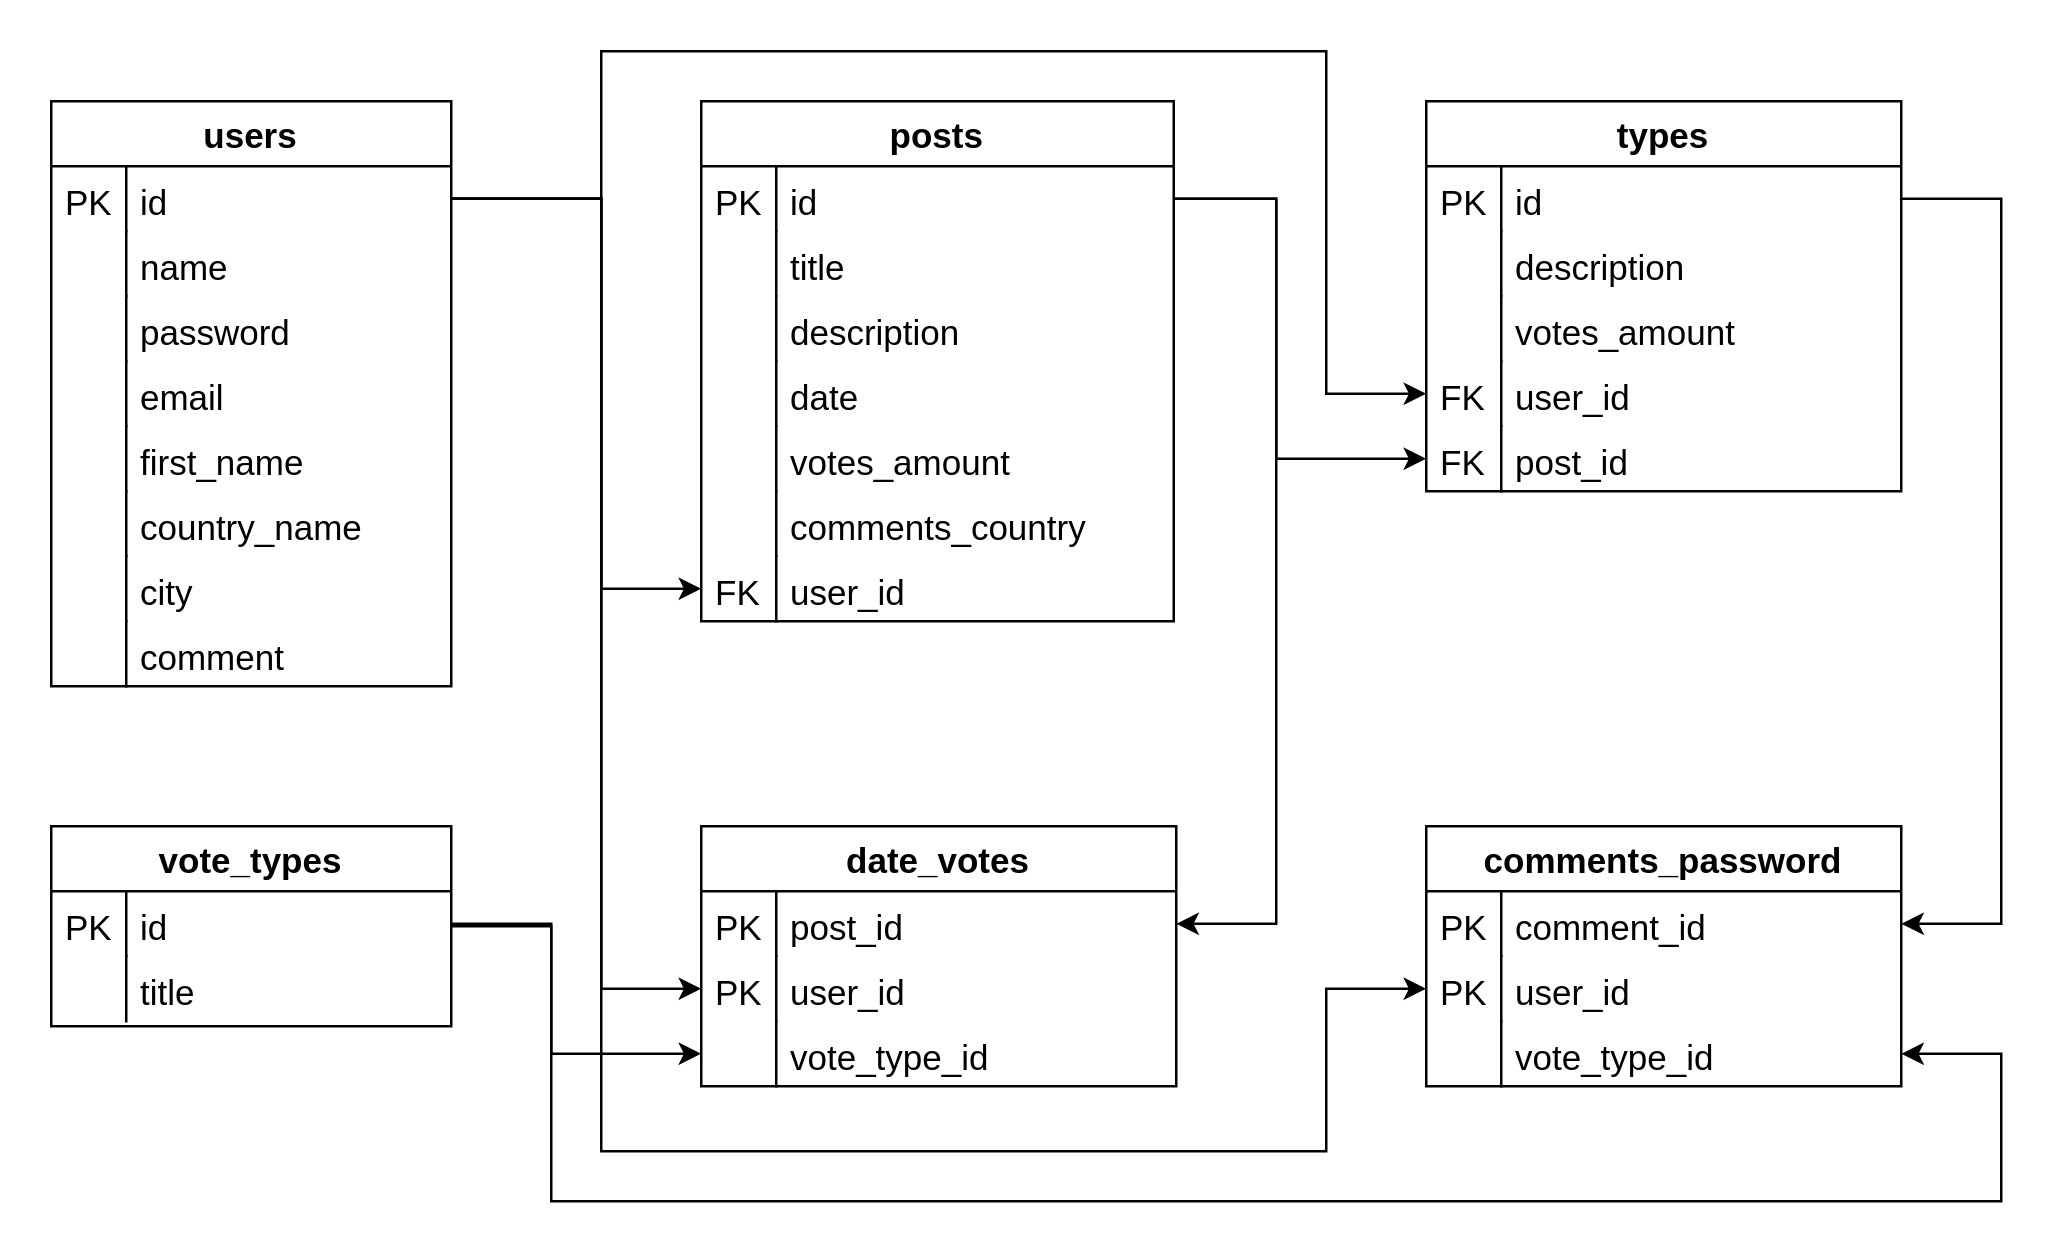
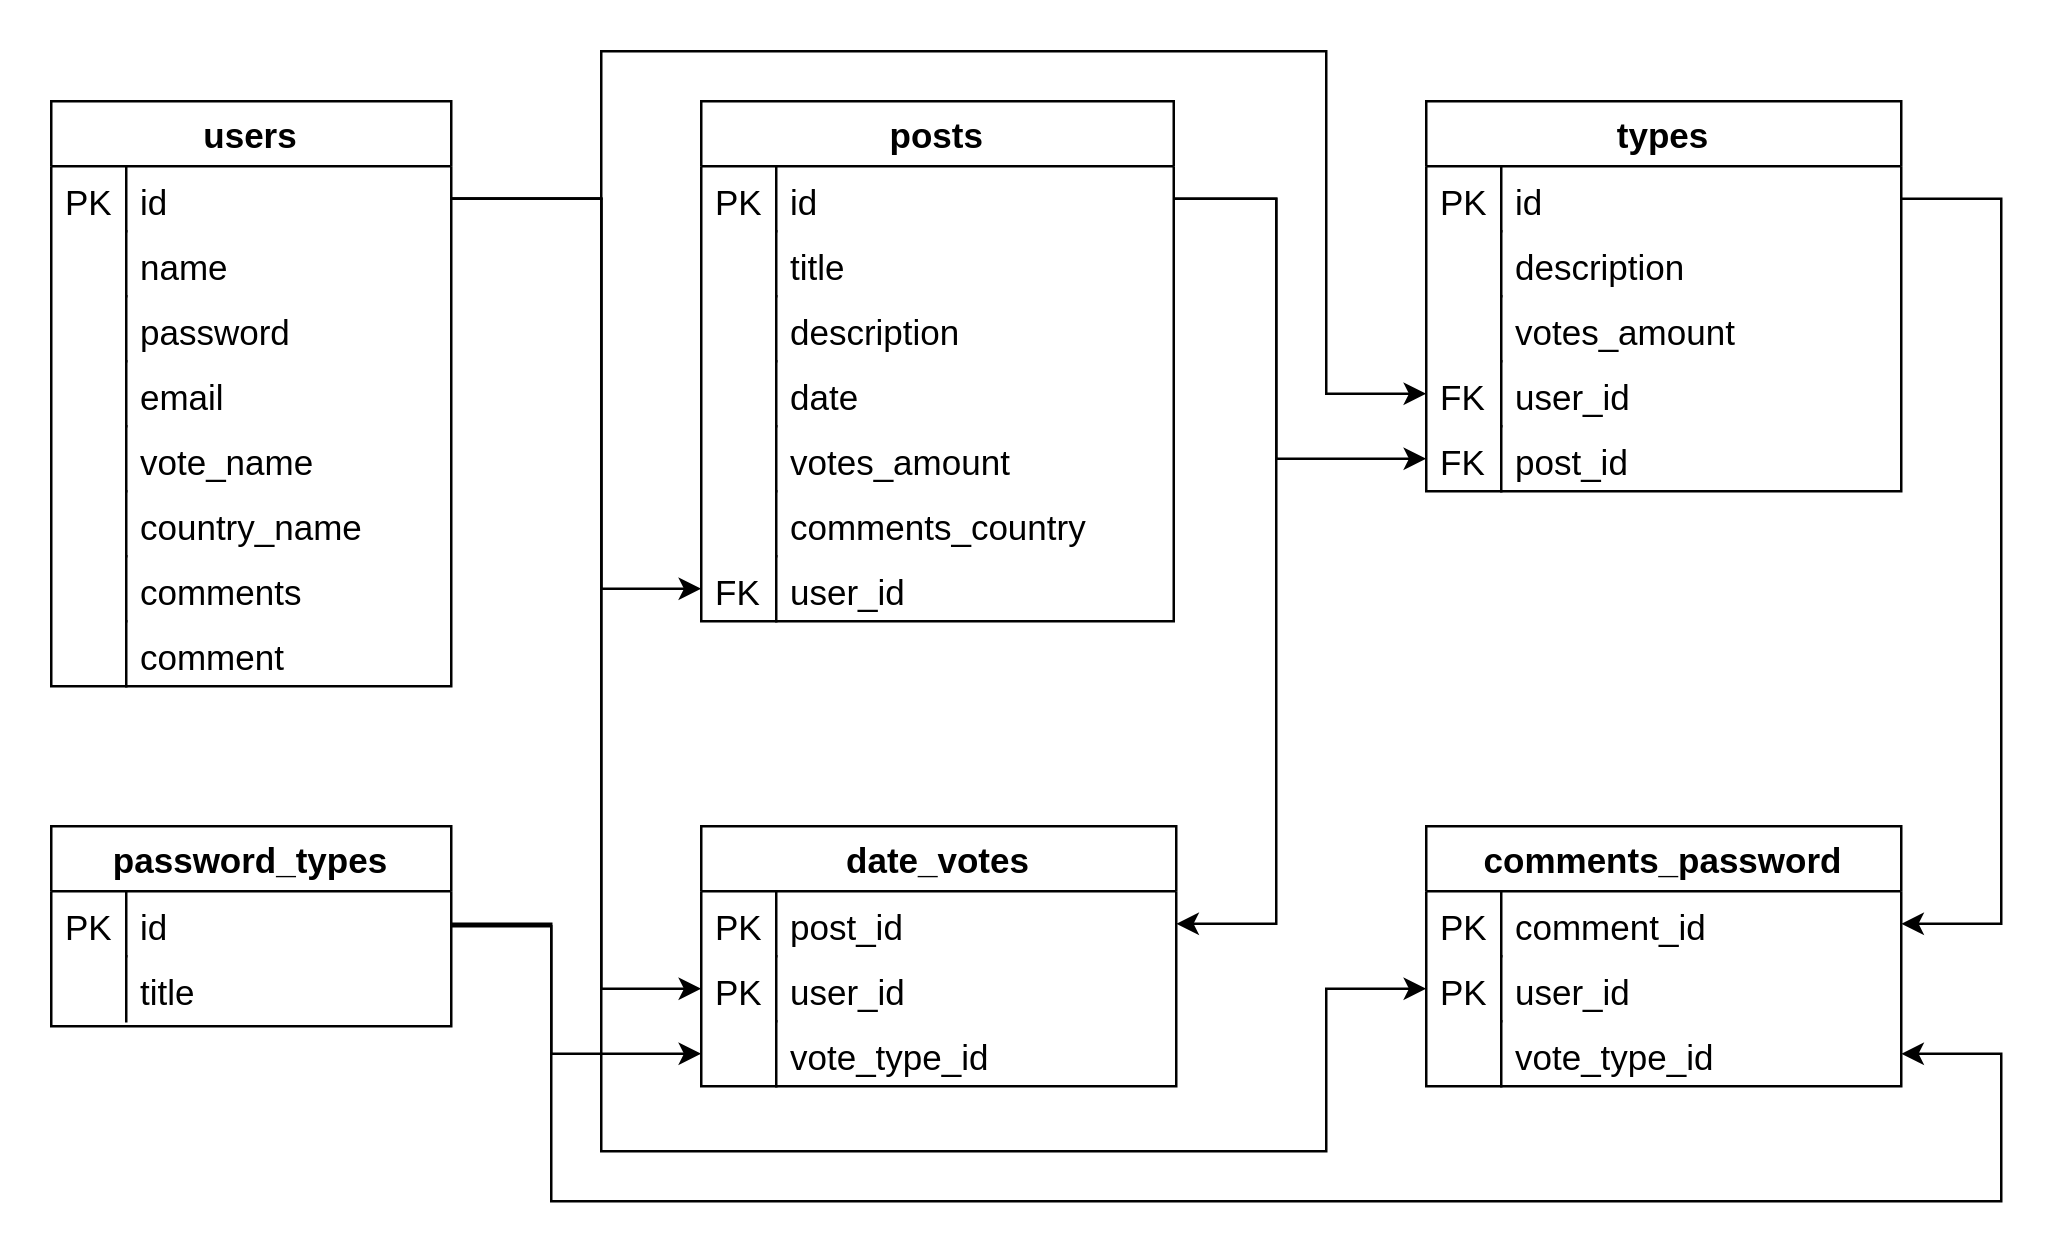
(233, 463) -> (228, 463)
(175, 593) -> (218, 593)
(250, 861) -> (250, 861)
